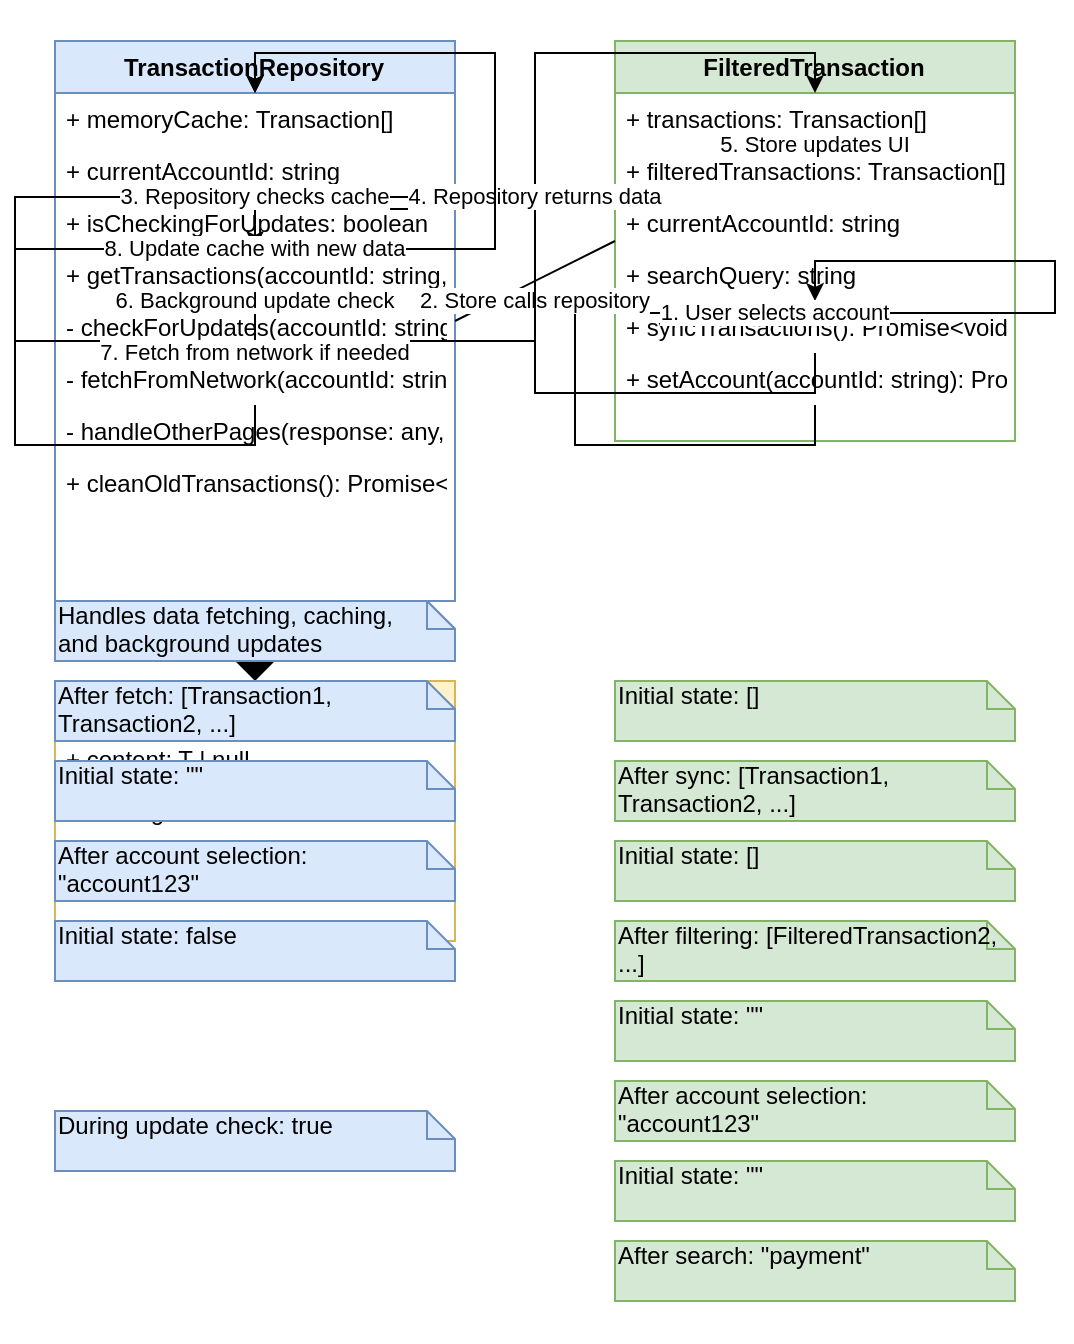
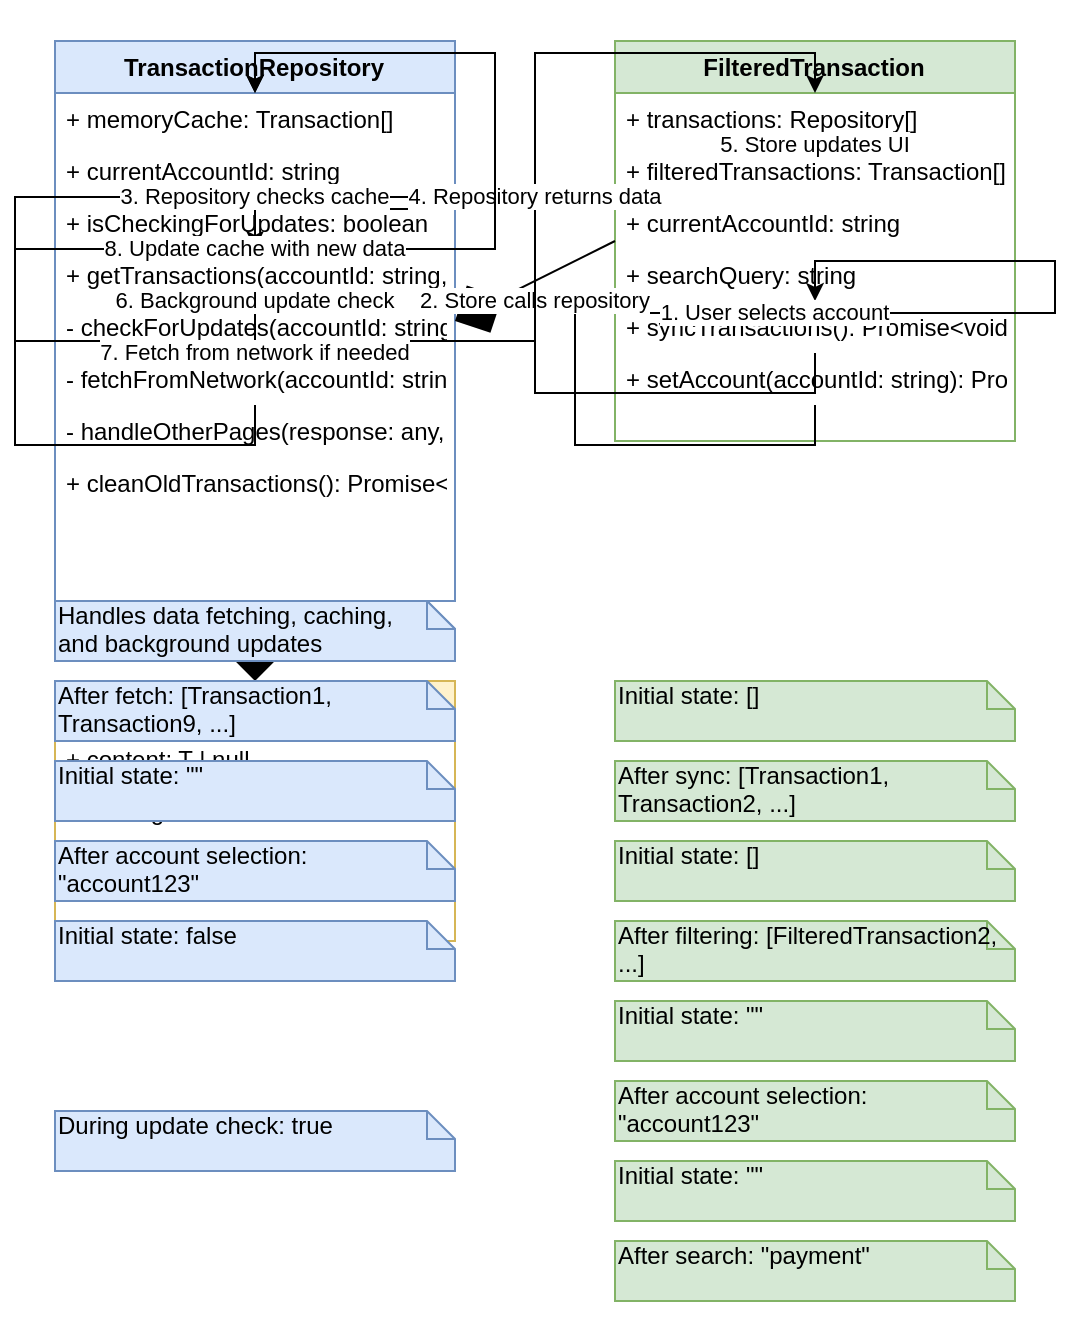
(805, 120) -> (799, 120)
(466, 316) -> (524, 286)
(257, 712) -> (257, 712)
